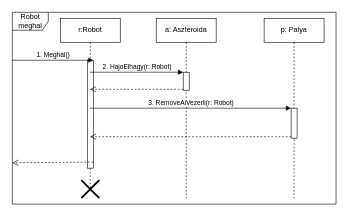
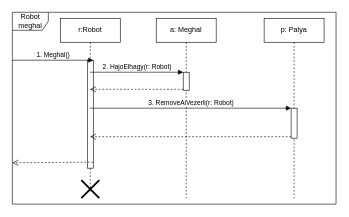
(186, 30) -> (186, 30)
